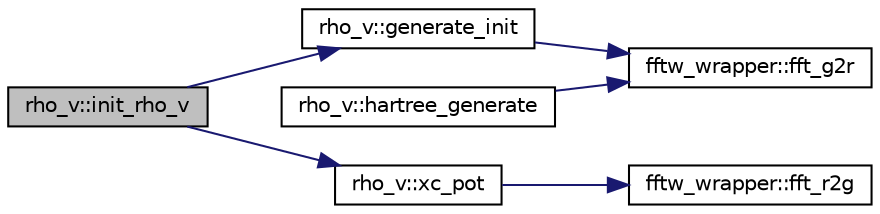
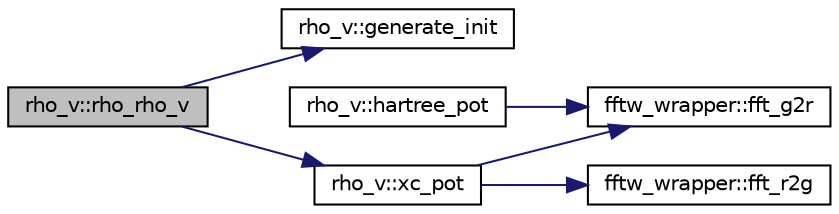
(571, 47) -> (544, 148)
(108, 107) -> (108, 107)
(418, 107) -> (398, 107)
